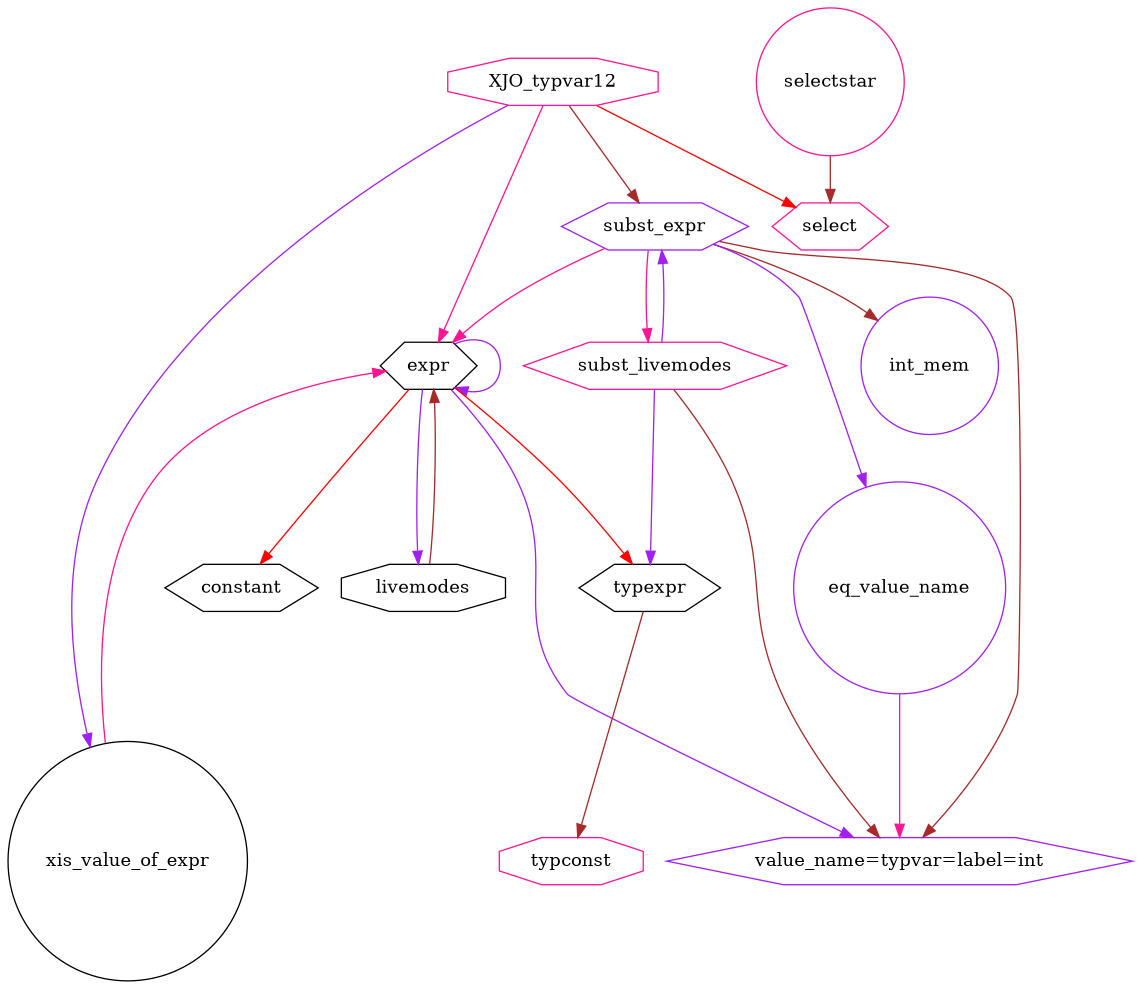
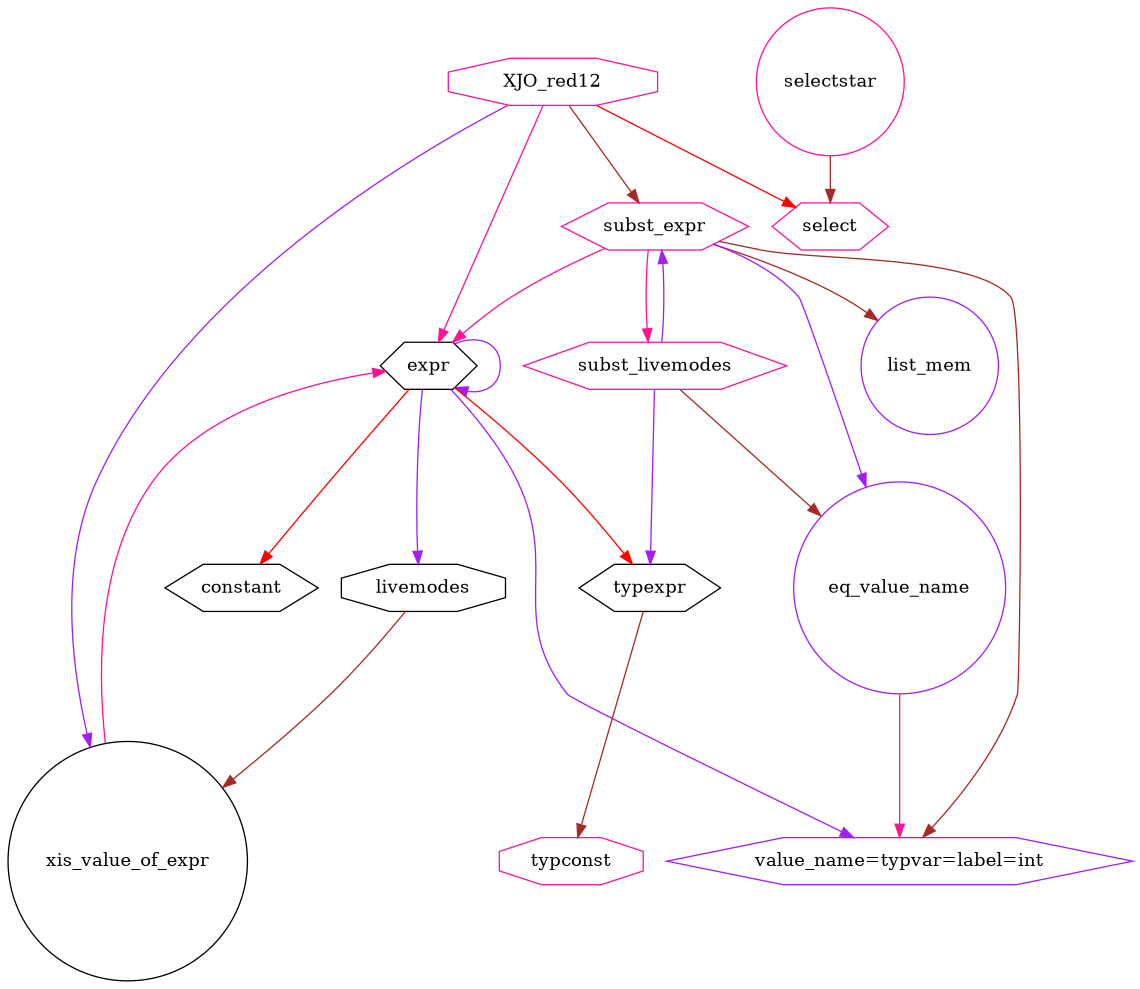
(553, 82) -> (553, 82)
(655, 226) -> (655, 226)
(930, 366) -> (930, 366)
(435, 484) -> (324, 700)
(759, 614) -> (745, 448)
